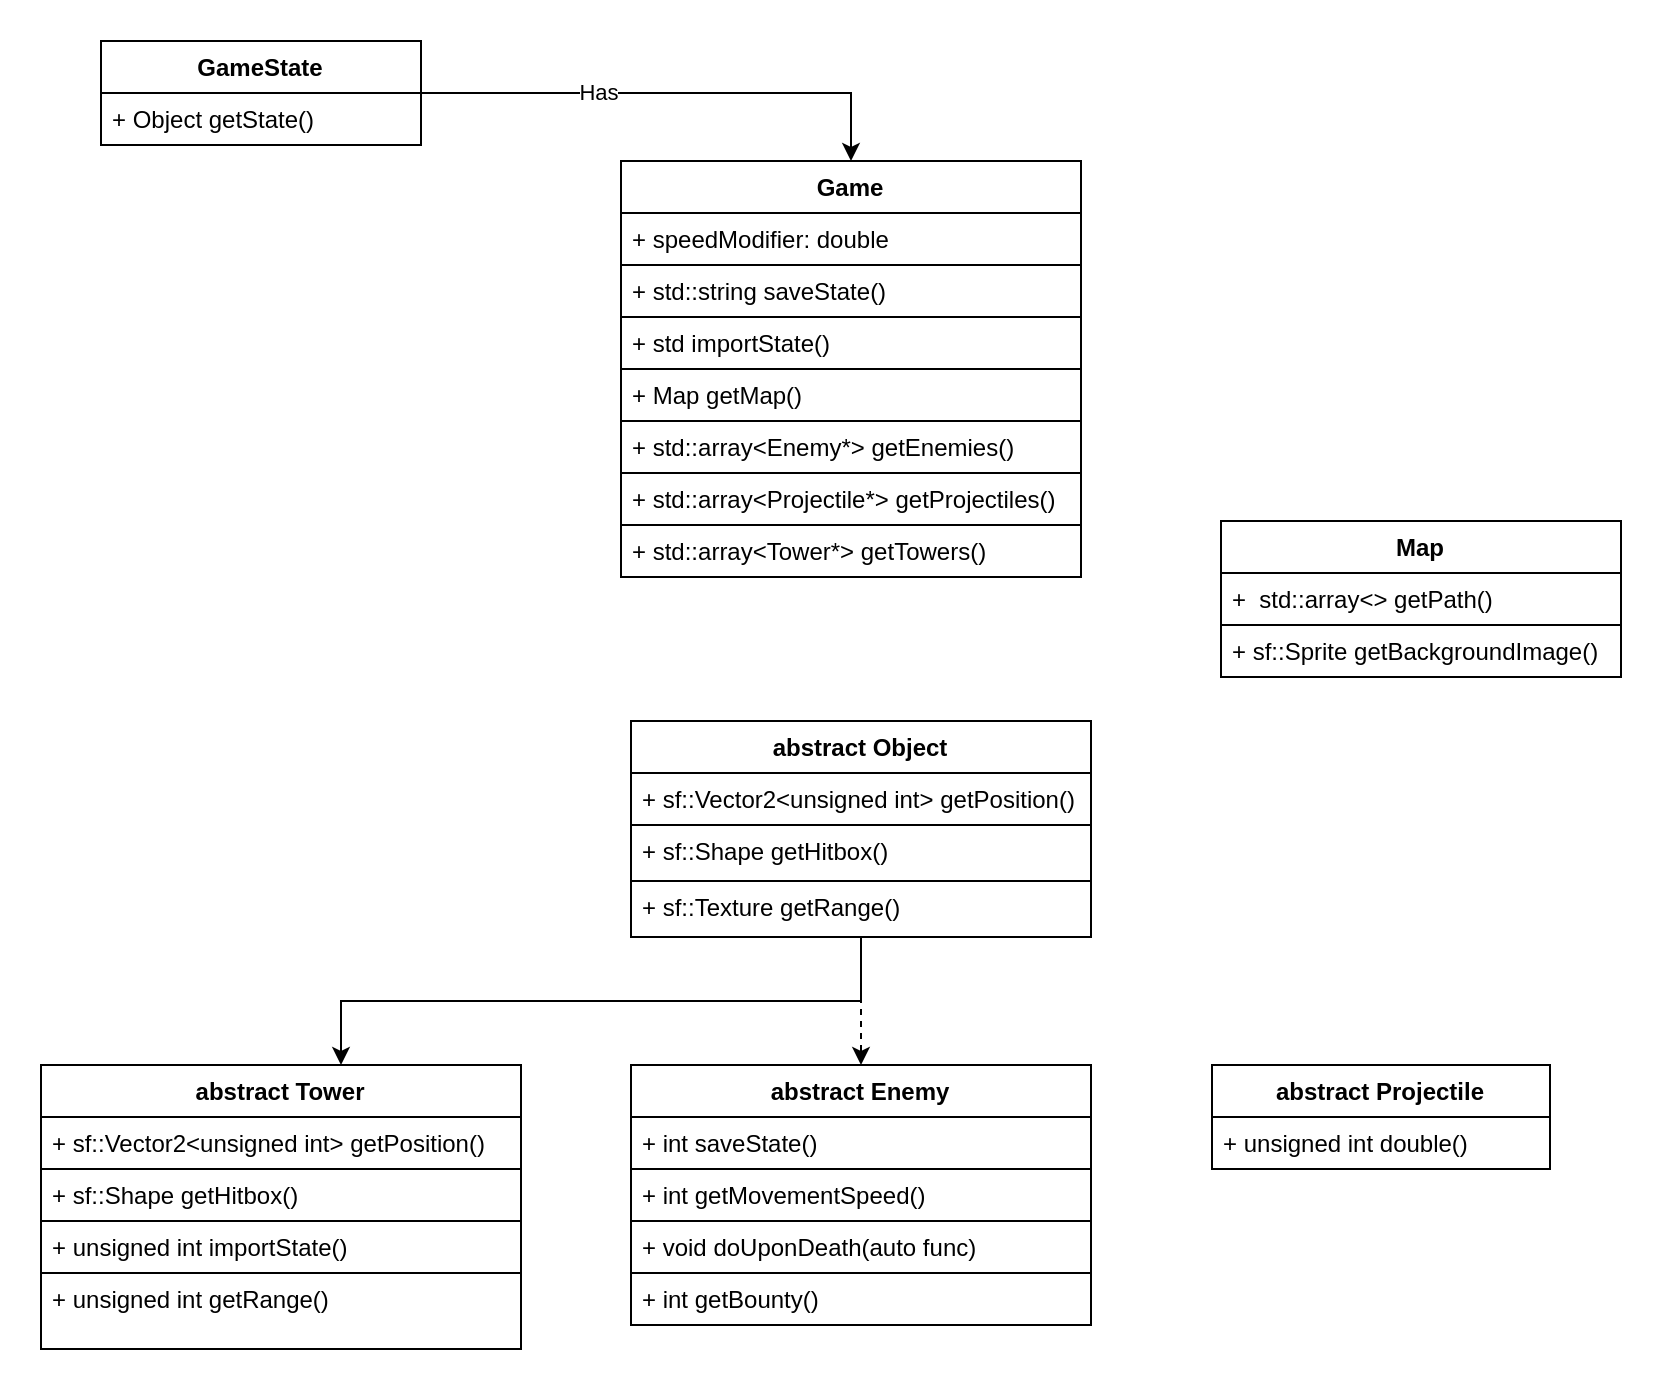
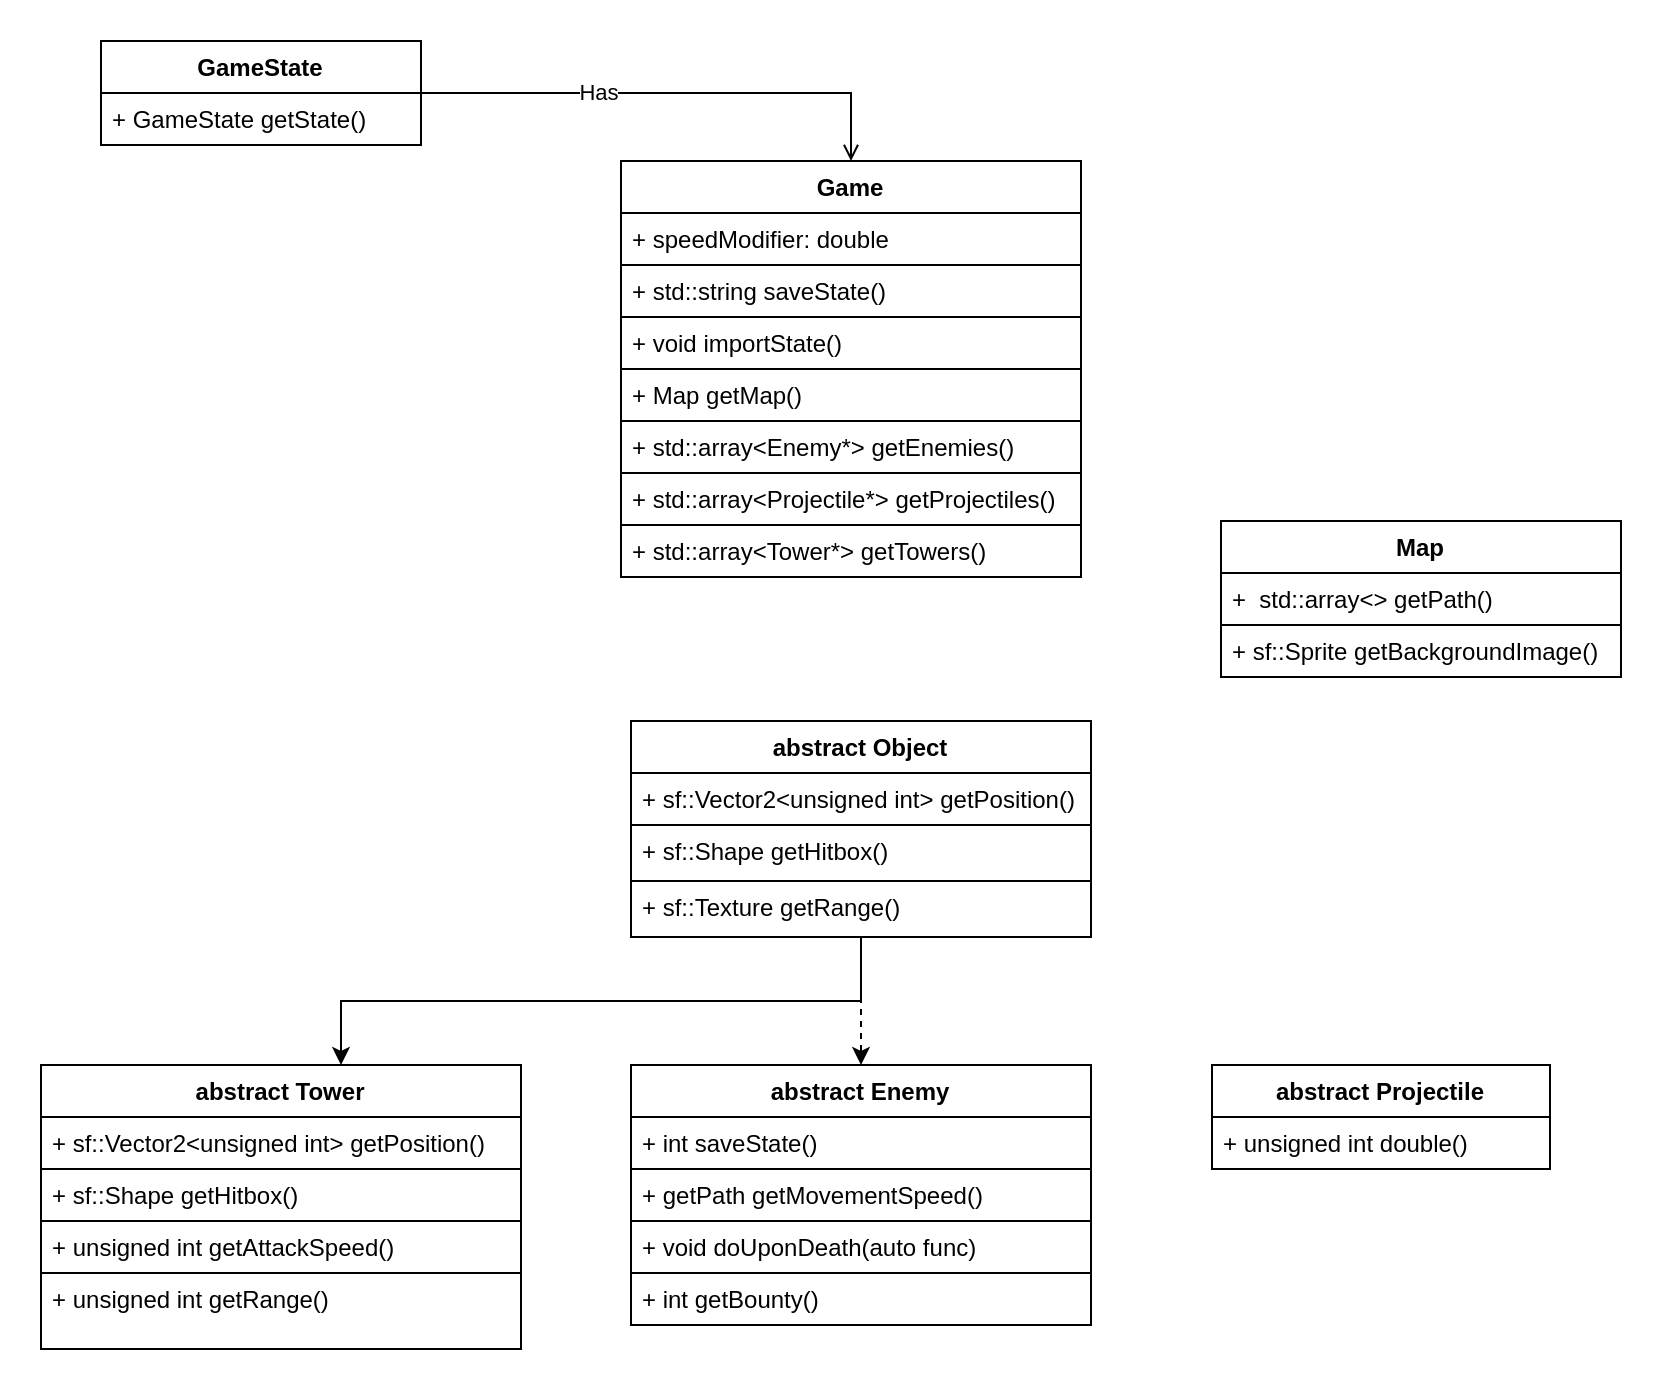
(233, 120) -> (254, 120)
(851, 146) -> (851, 148)
(750, 344) -> (754, 344)
(794, 1196) -> (824, 1196)
(221, 1248) -> (245, 1248)
